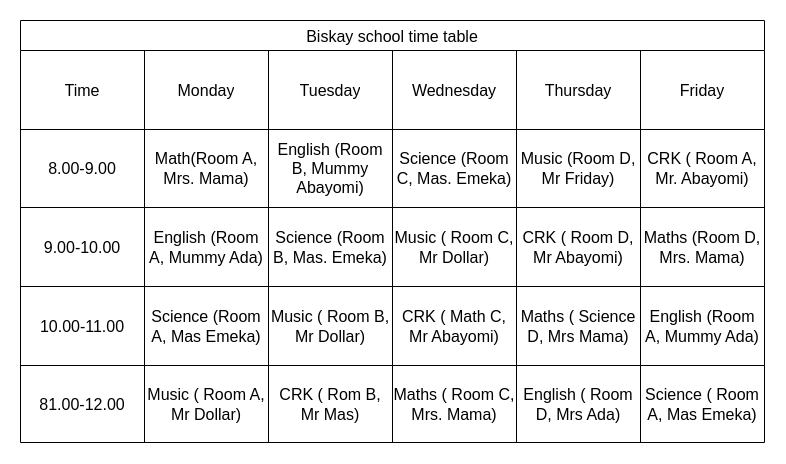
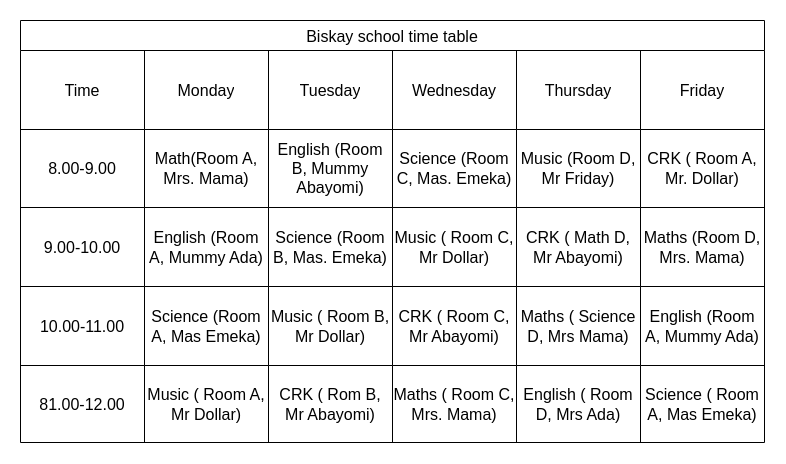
(703, 169) -> (703, 169)
(579, 248) -> (579, 248)
(455, 327) -> (455, 327)
(331, 405) -> (331, 405)
